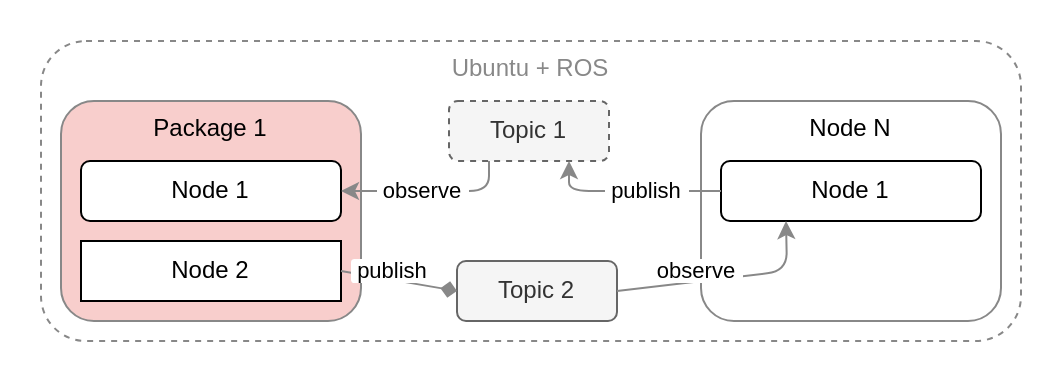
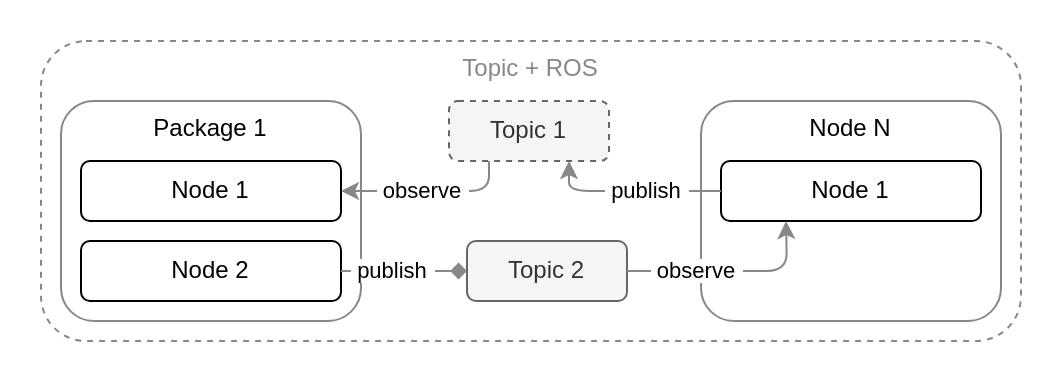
(531, 69) -> (531, 69)
(211, 129) -> (211, 129)
(211, 271) -> (211, 271)
(537, 291) -> (547, 271)
